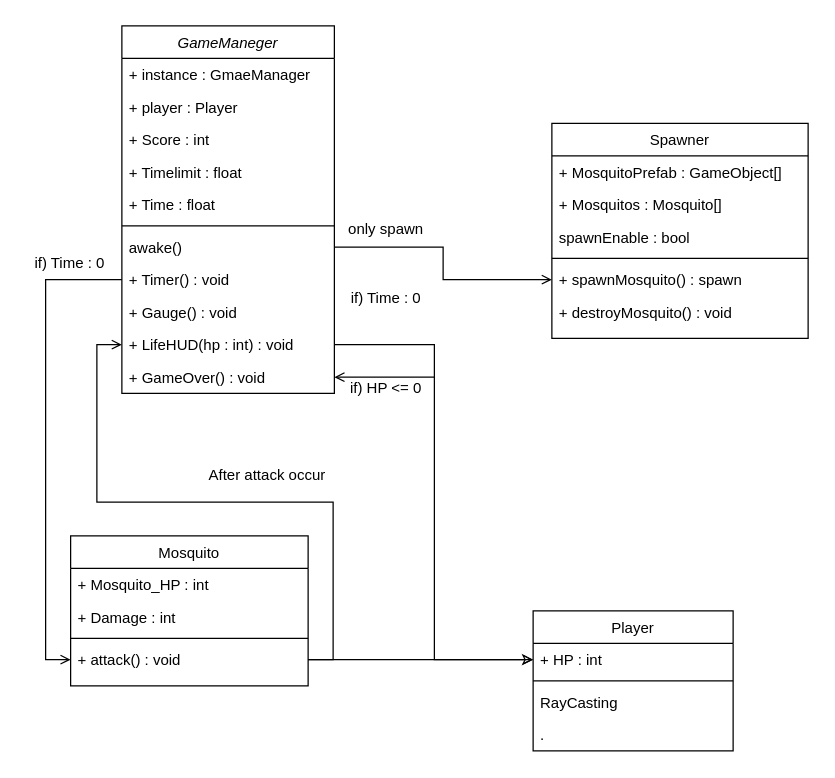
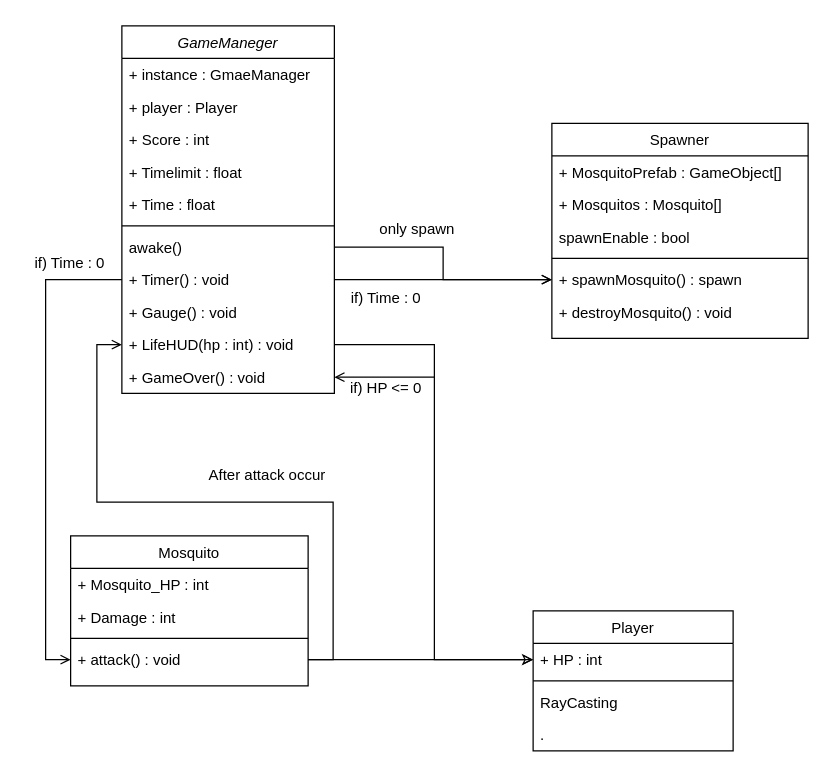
(386, 229) -> (417, 229)
none -> (389, 279)
